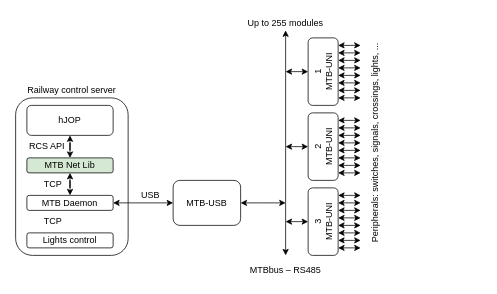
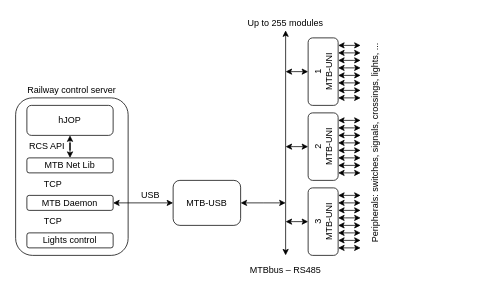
(70, 165) -> (70, 165)
(70, 185) -> none
